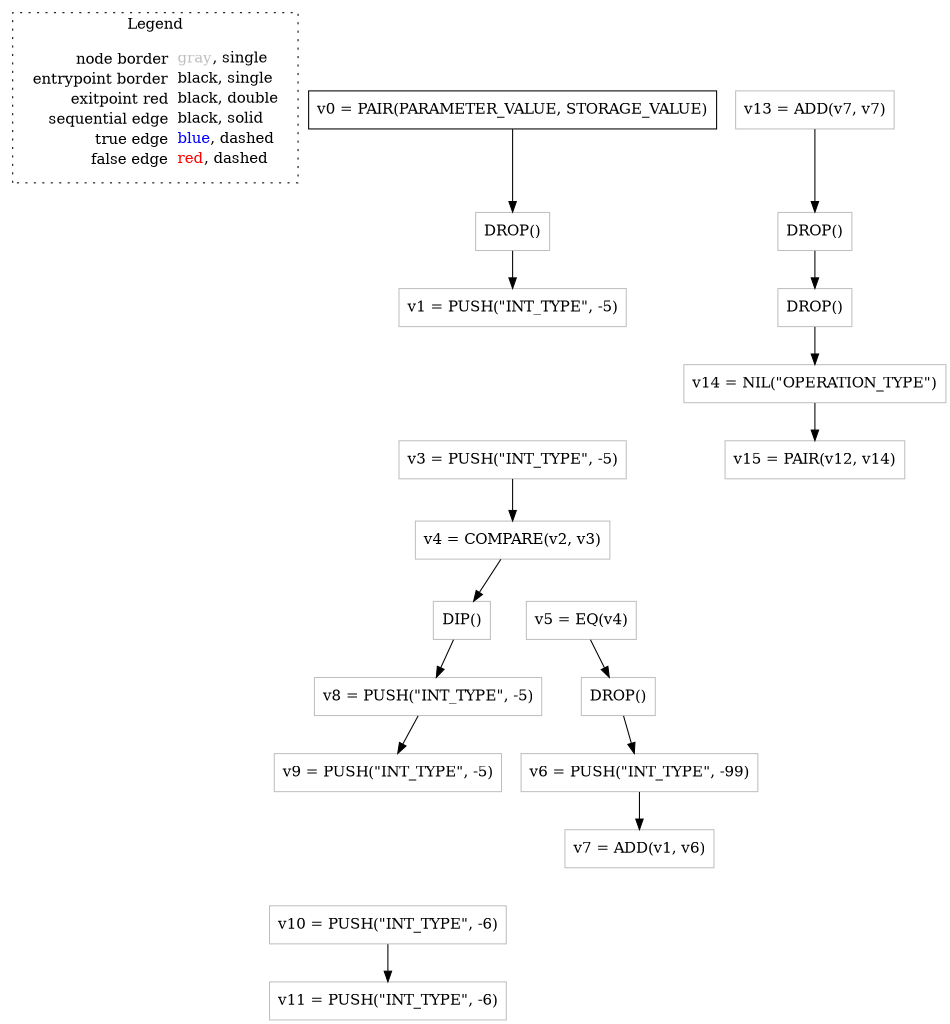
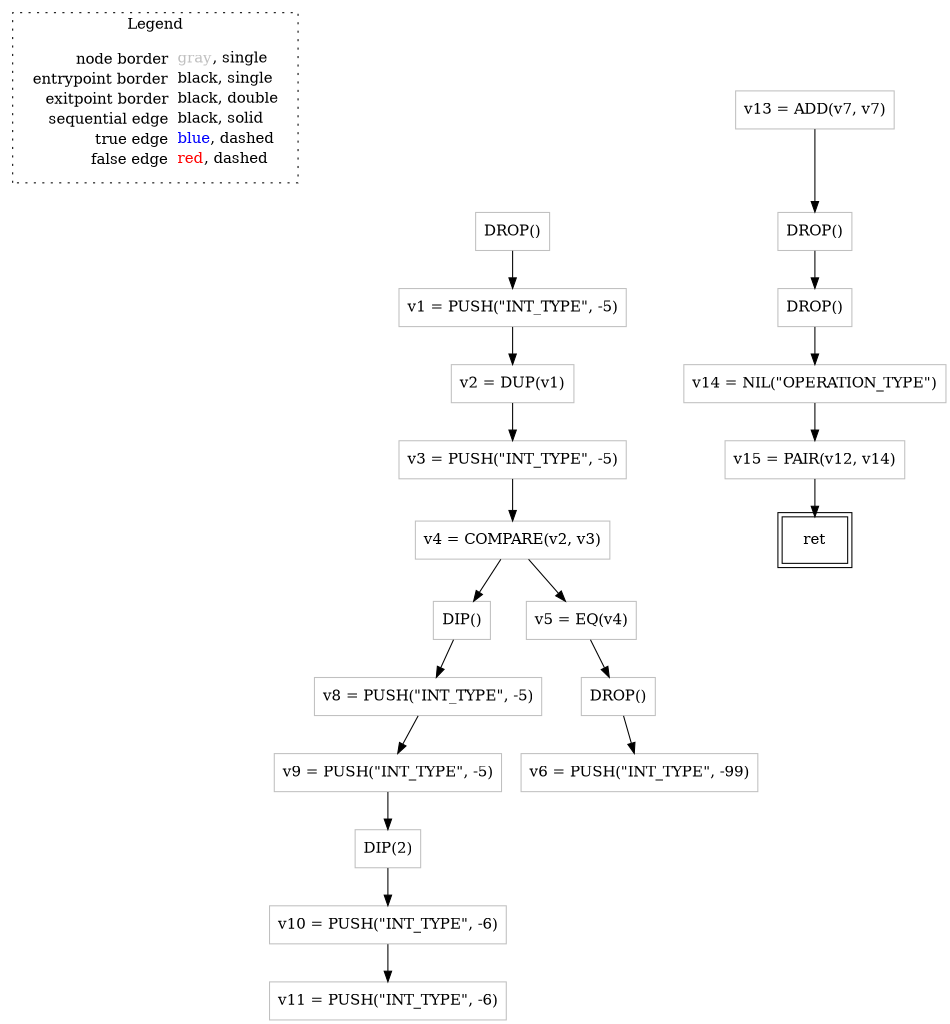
(122, 99) -> (109, 99)
(513, 110) -> none
none -> (513, 384)
none -> (815, 540)
none -> (543, 576)
none -> (388, 849)
(639, 849) -> none
